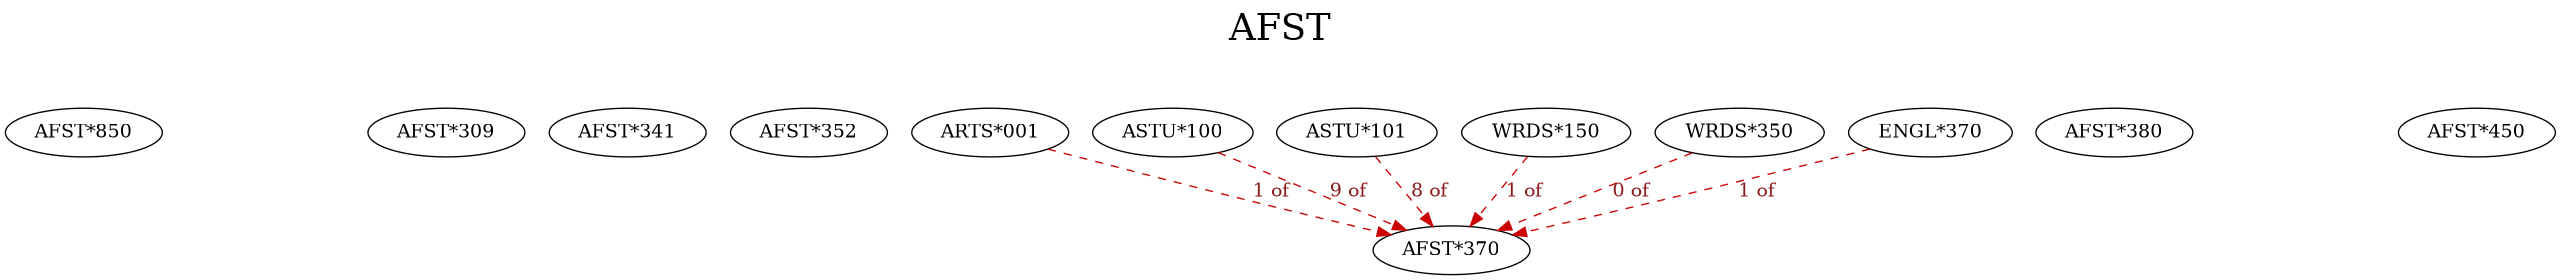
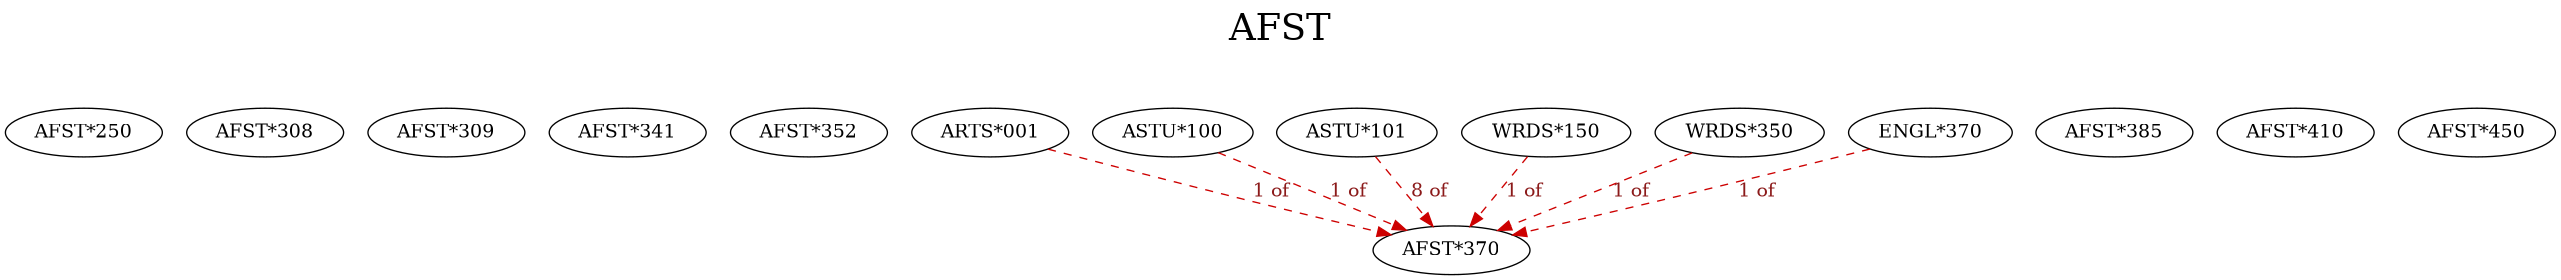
(84, 133) -> (84, 133)
none -> (265, 133)
(2114, 133) -> (2114, 133)
none -> (2296, 133)
(1349, 191) -> (1349, 191)
(1631, 191) -> (1631, 191)
